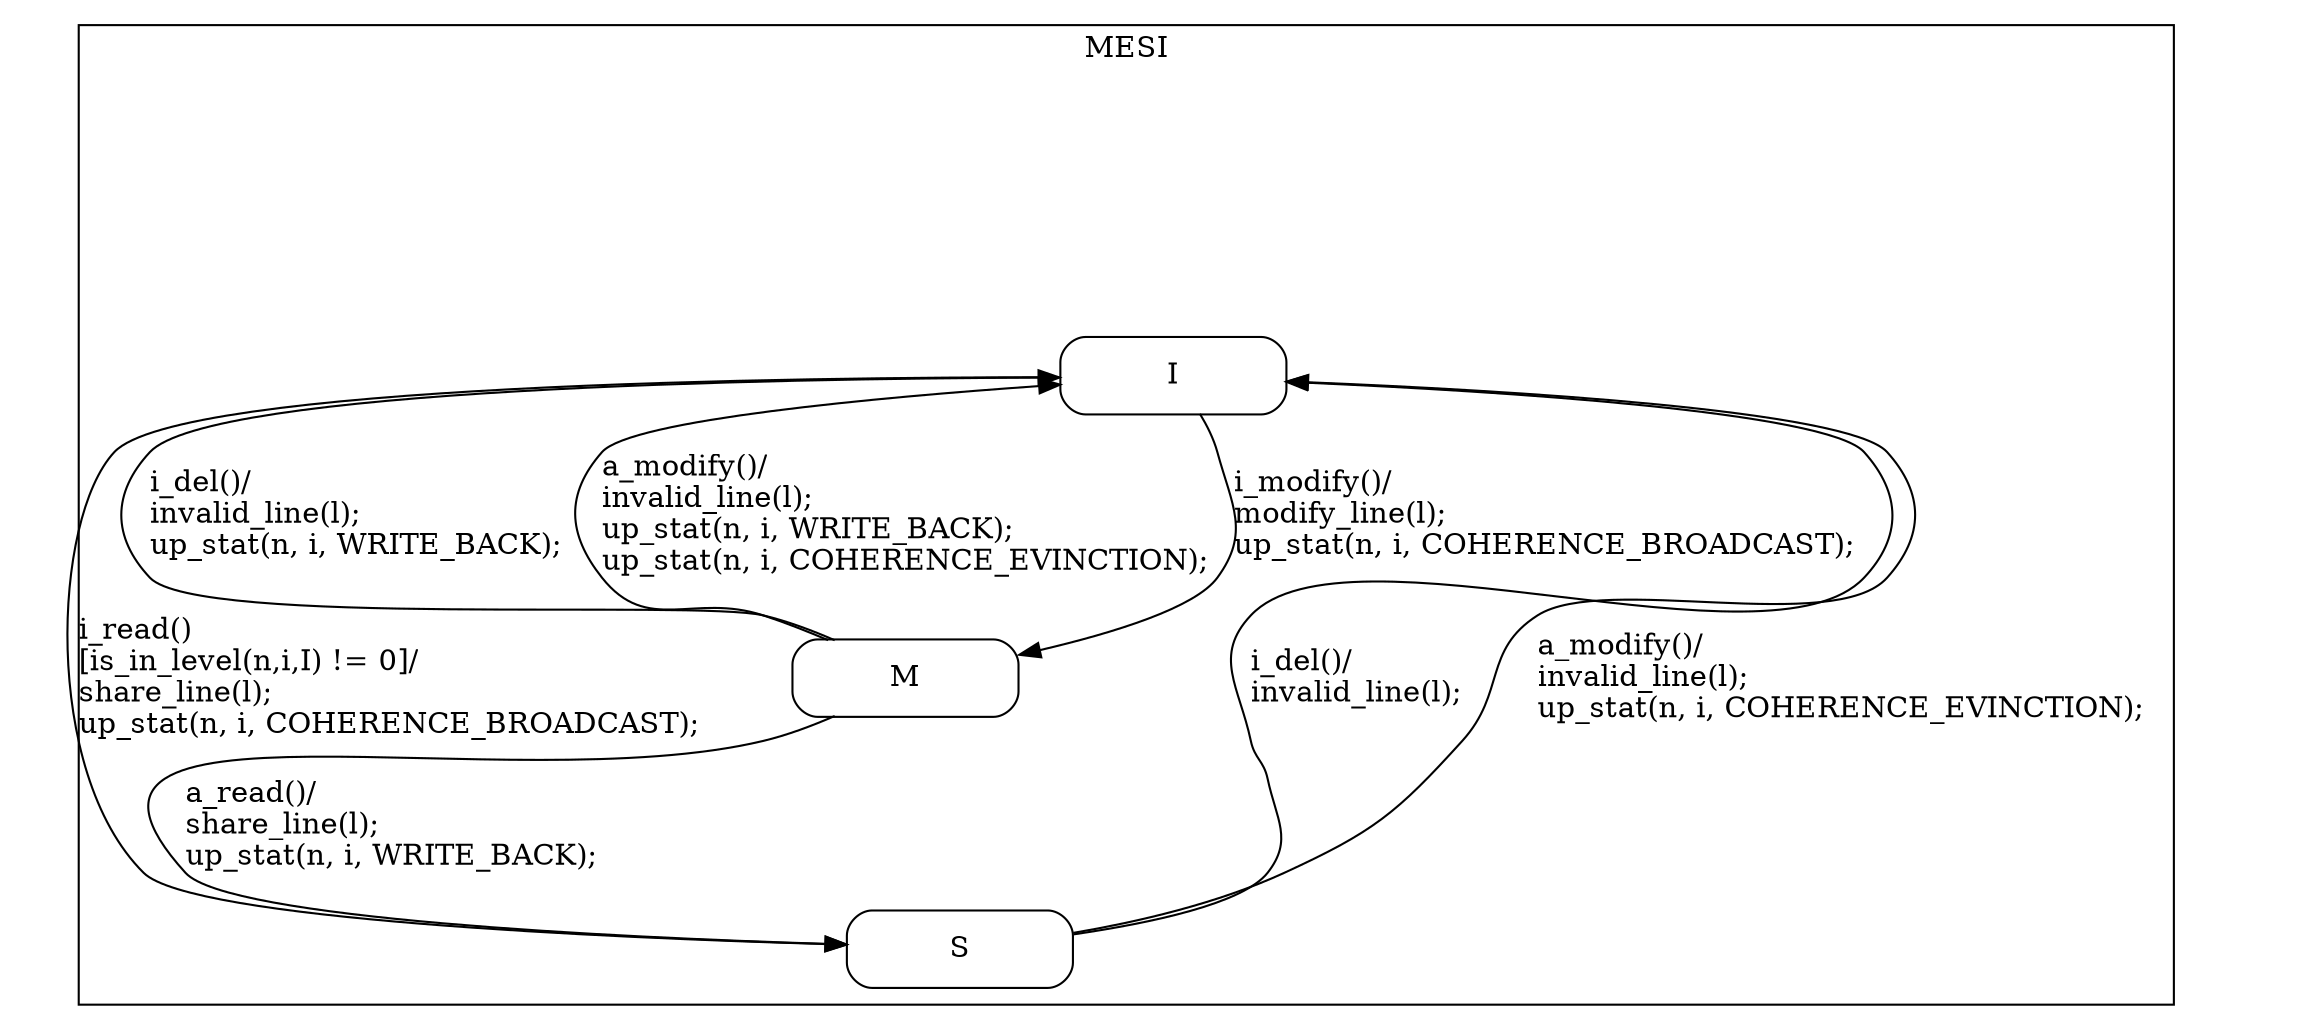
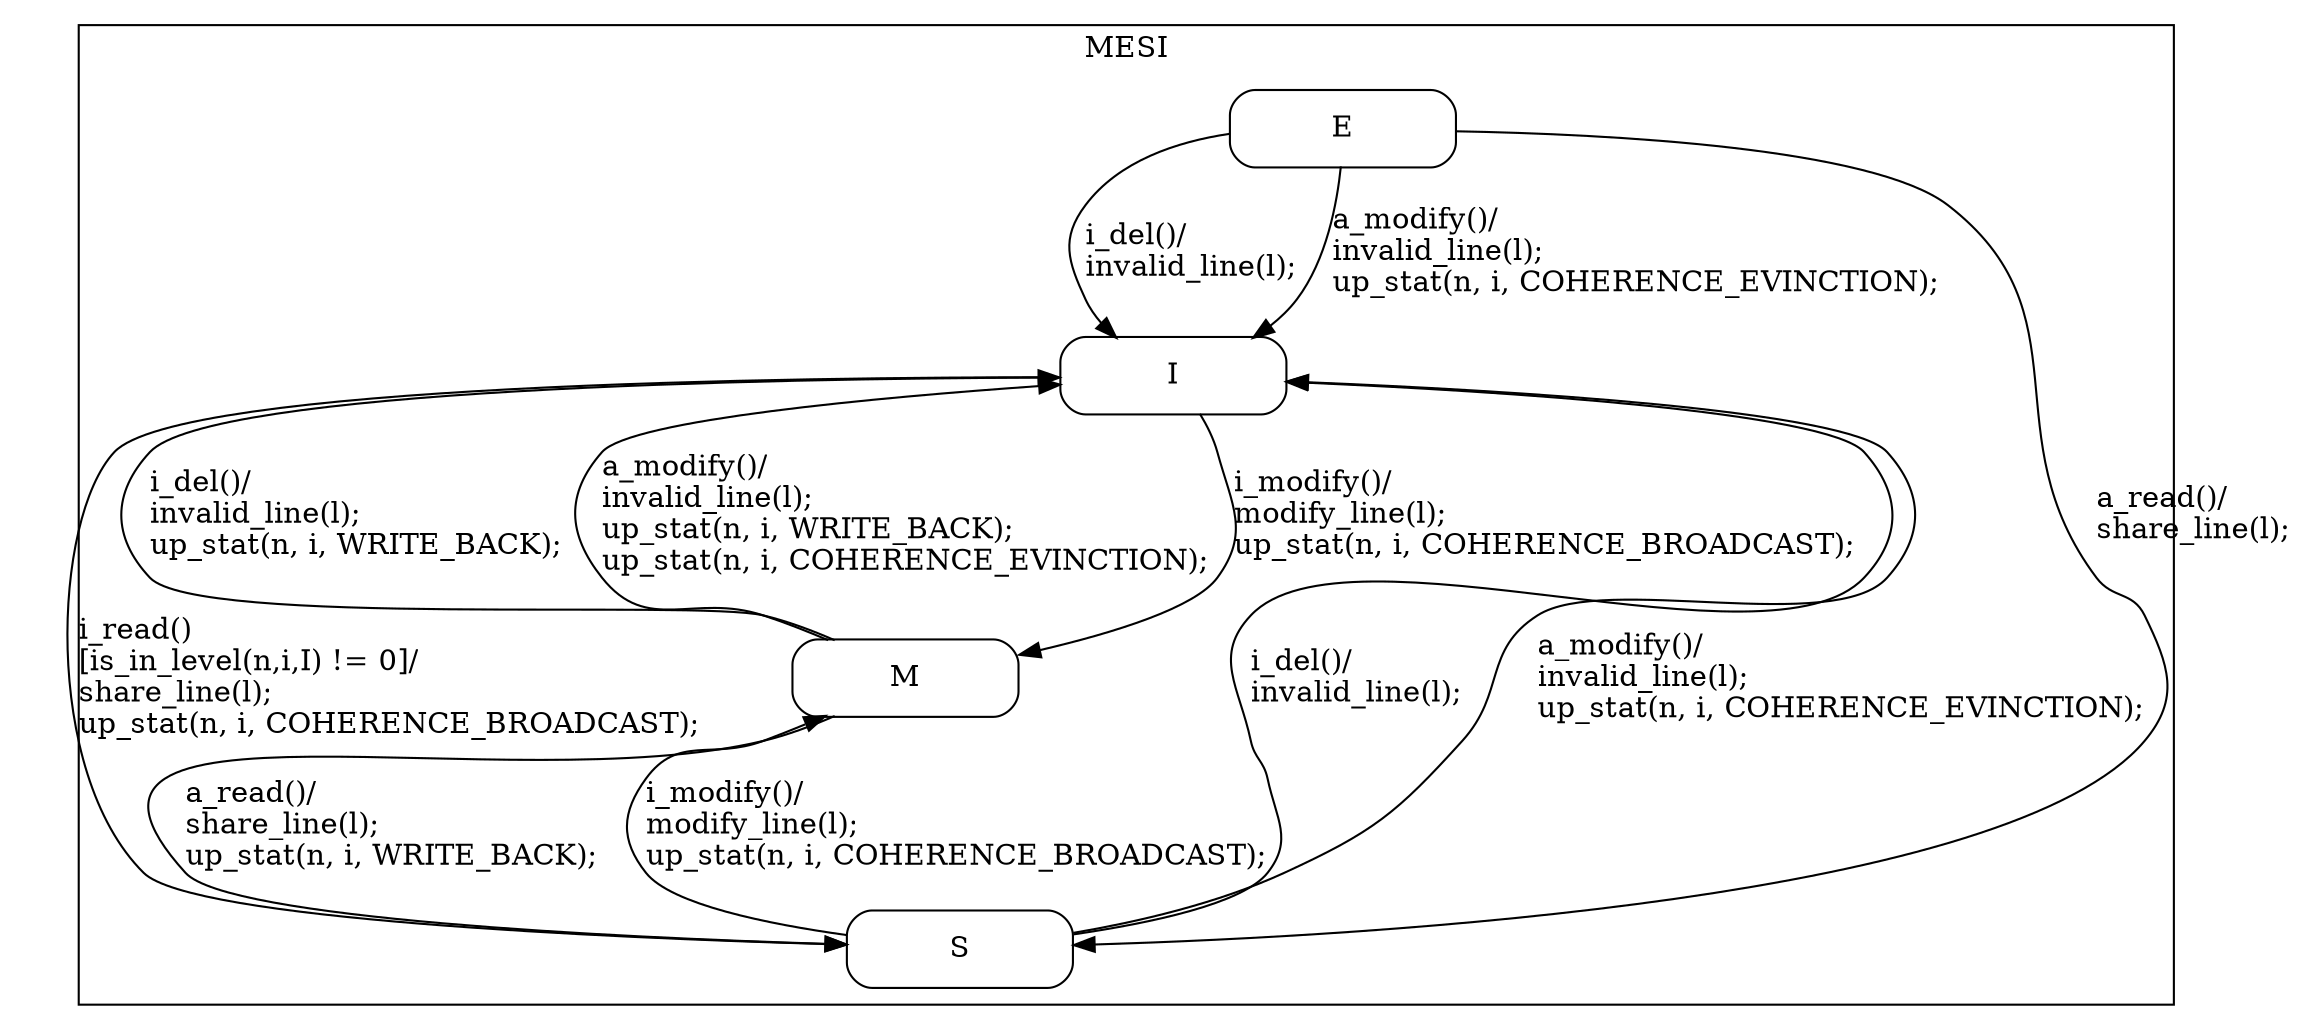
none -> (1343, 129)
none -> (630, 845)
